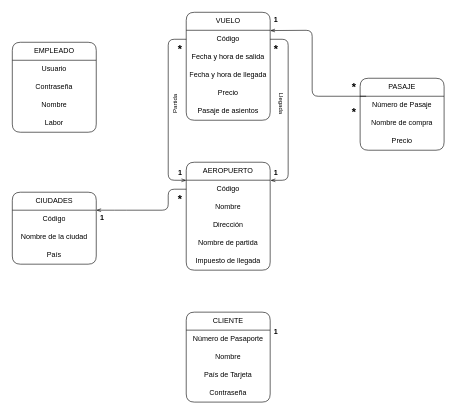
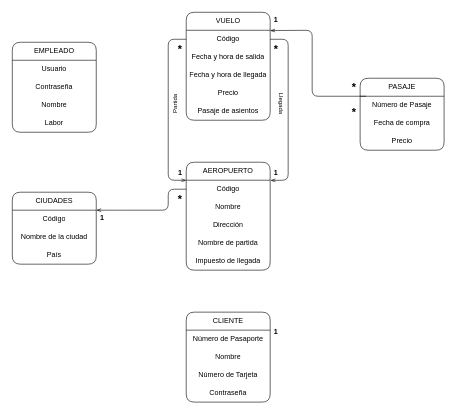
(402, 123) -> (402, 123)
(228, 375) -> (228, 375)
